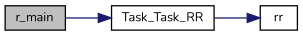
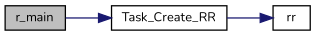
(163, 18) -> (169, 18)
